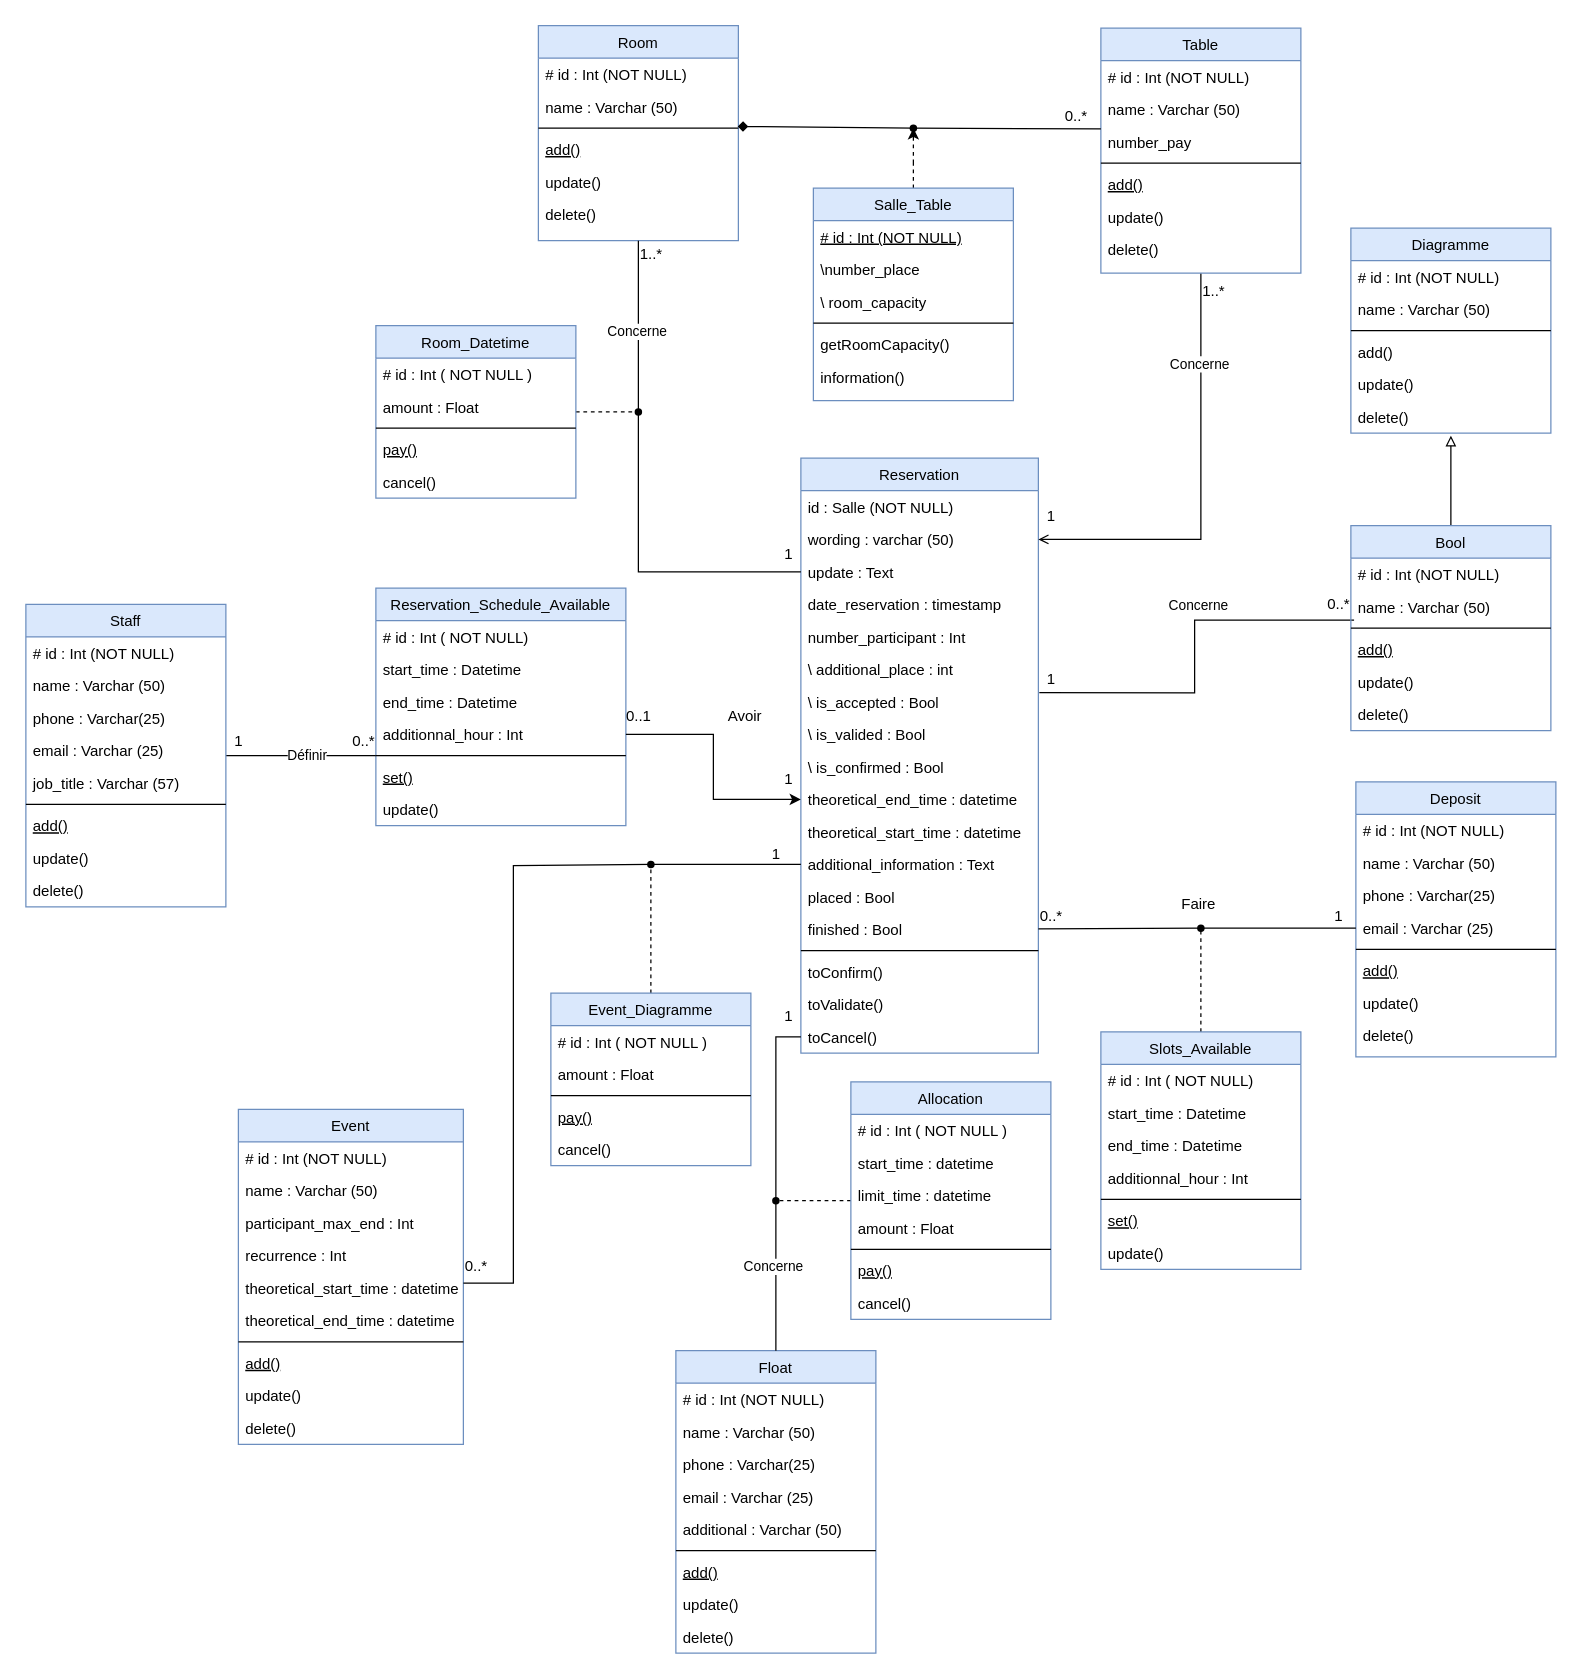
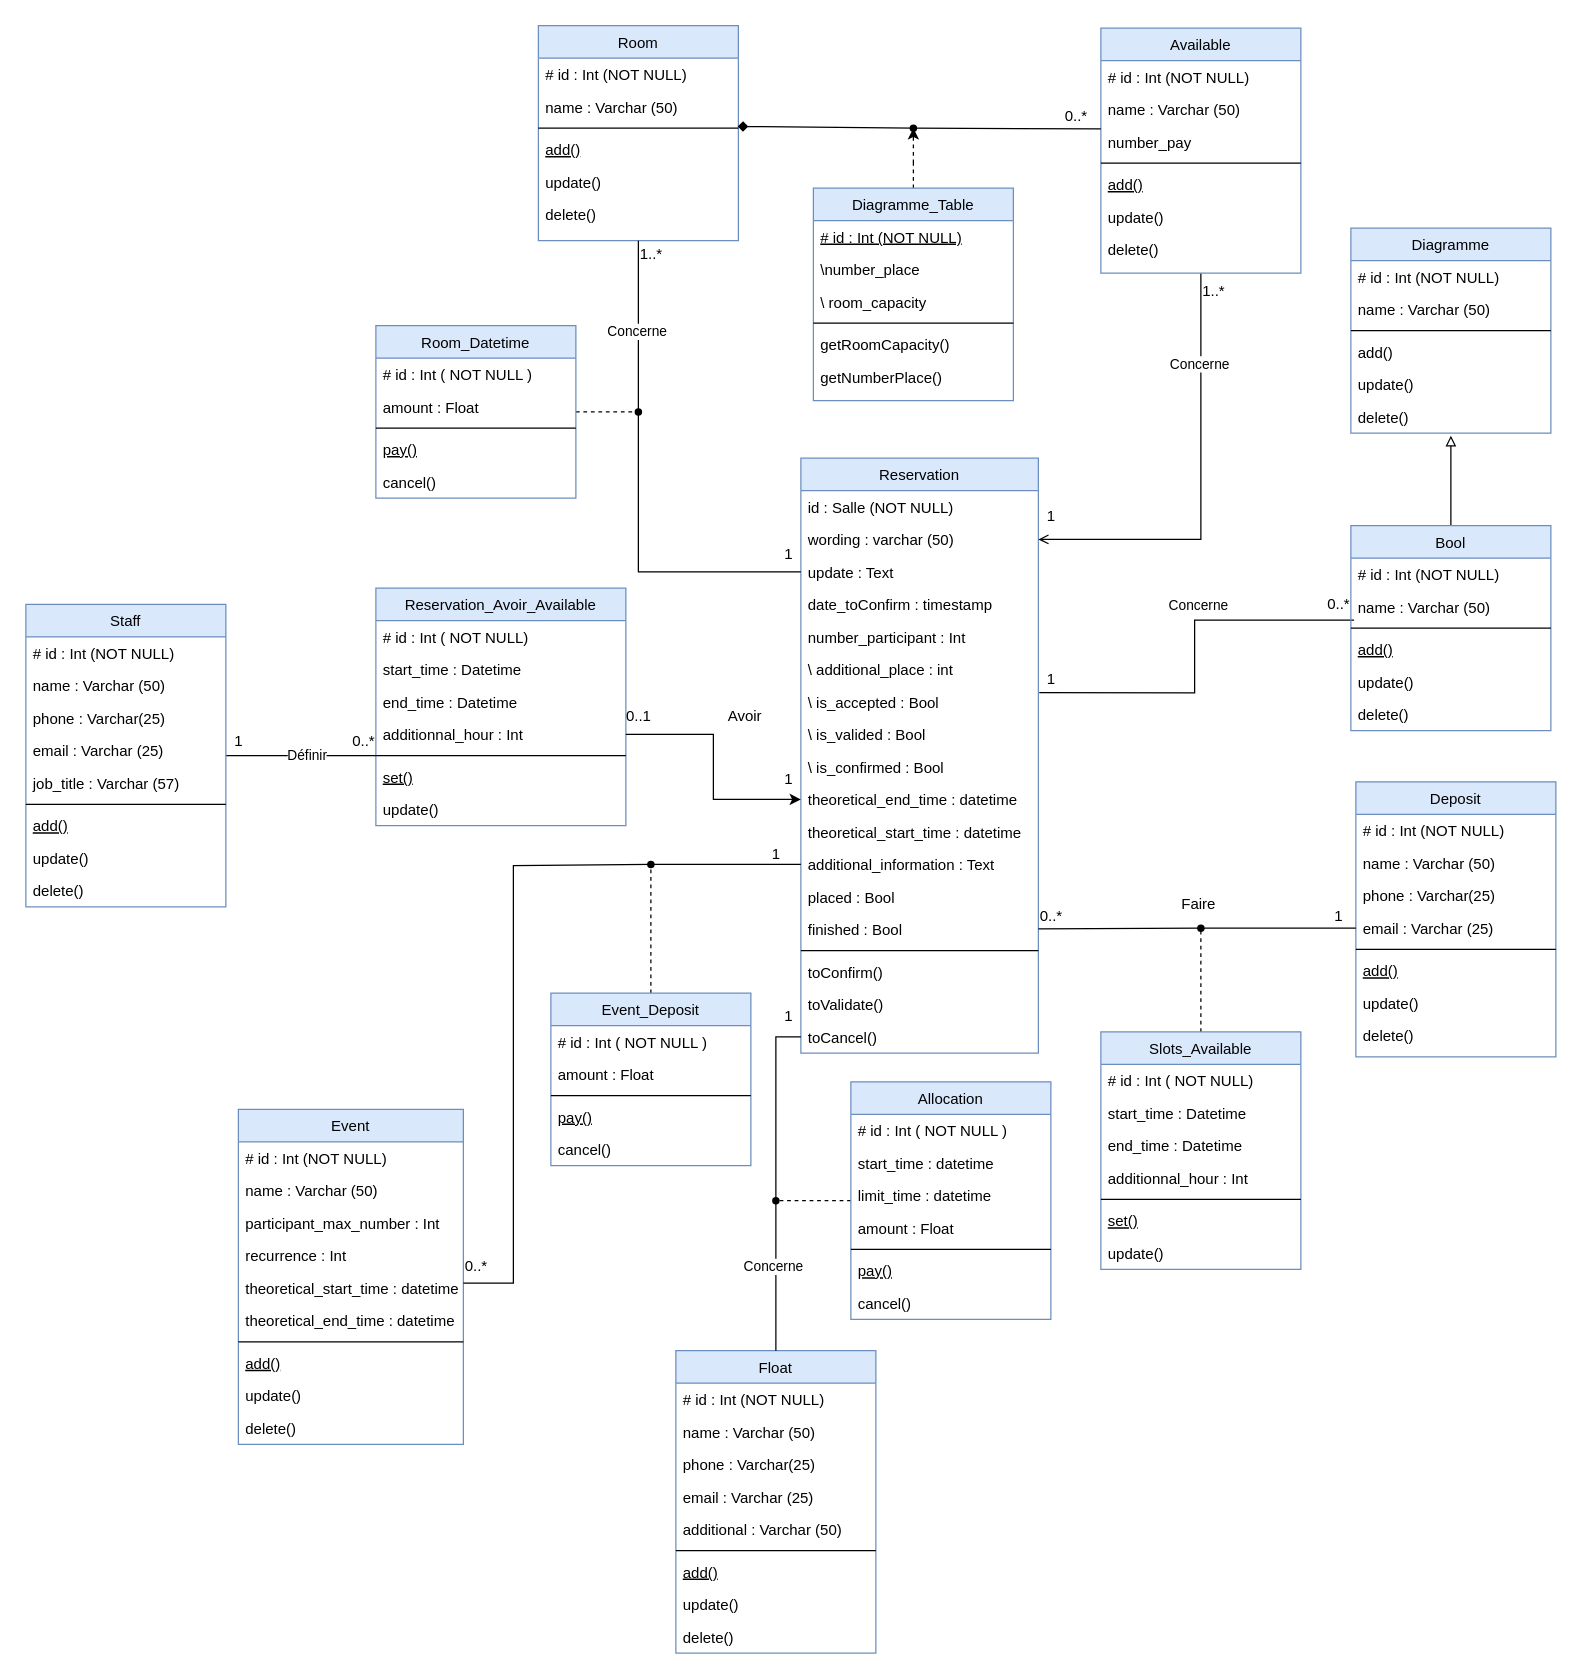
(1200, 45) -> (1200, 45)
(913, 205) -> (913, 205)
(871, 378) -> (885, 378)
(500, 605) -> (500, 605)
(915, 605) -> (907, 605)
(650, 1010) -> (650, 1010)
(340, 1224) -> (353, 1224)
